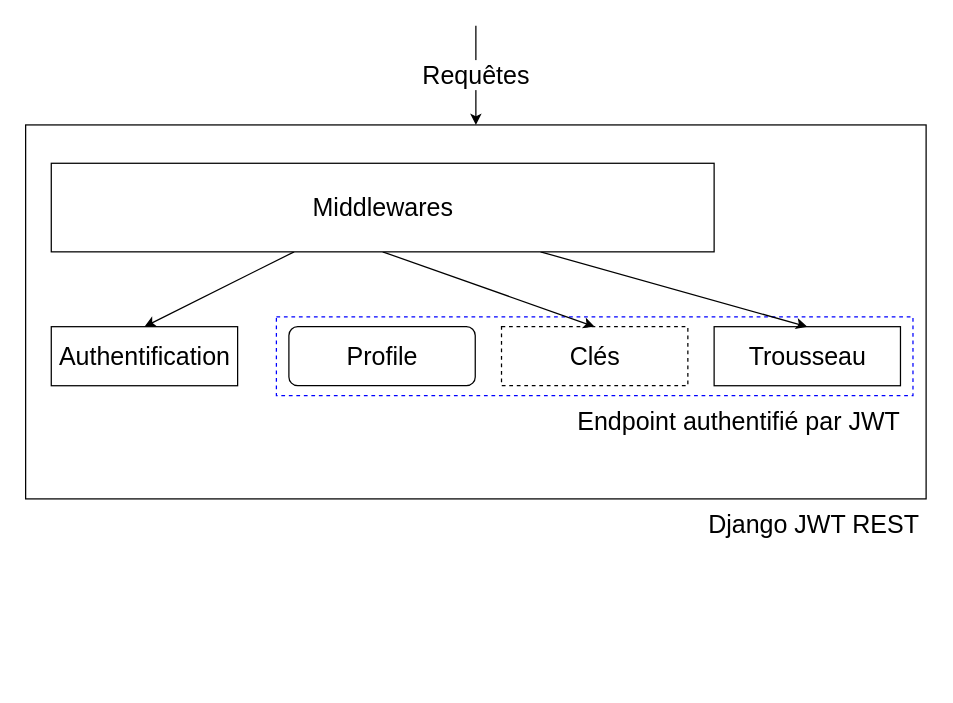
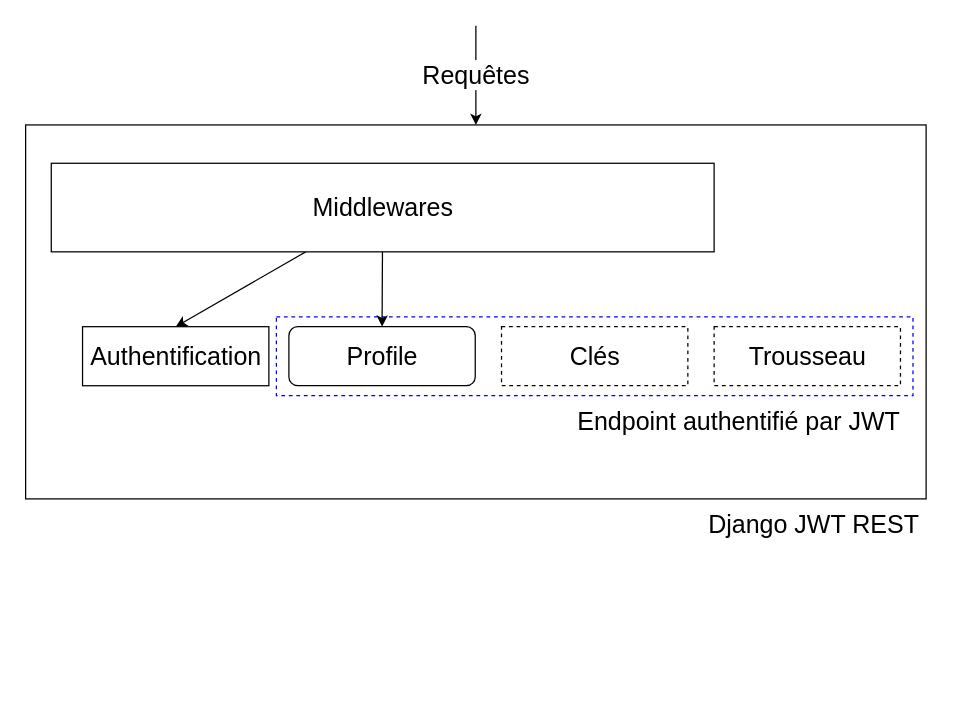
none -> (382, 286)
(486, 288) -> none
(670, 288) -> none
(144, 356) -> (176, 356)
(807, 356) -> (807, 356)
